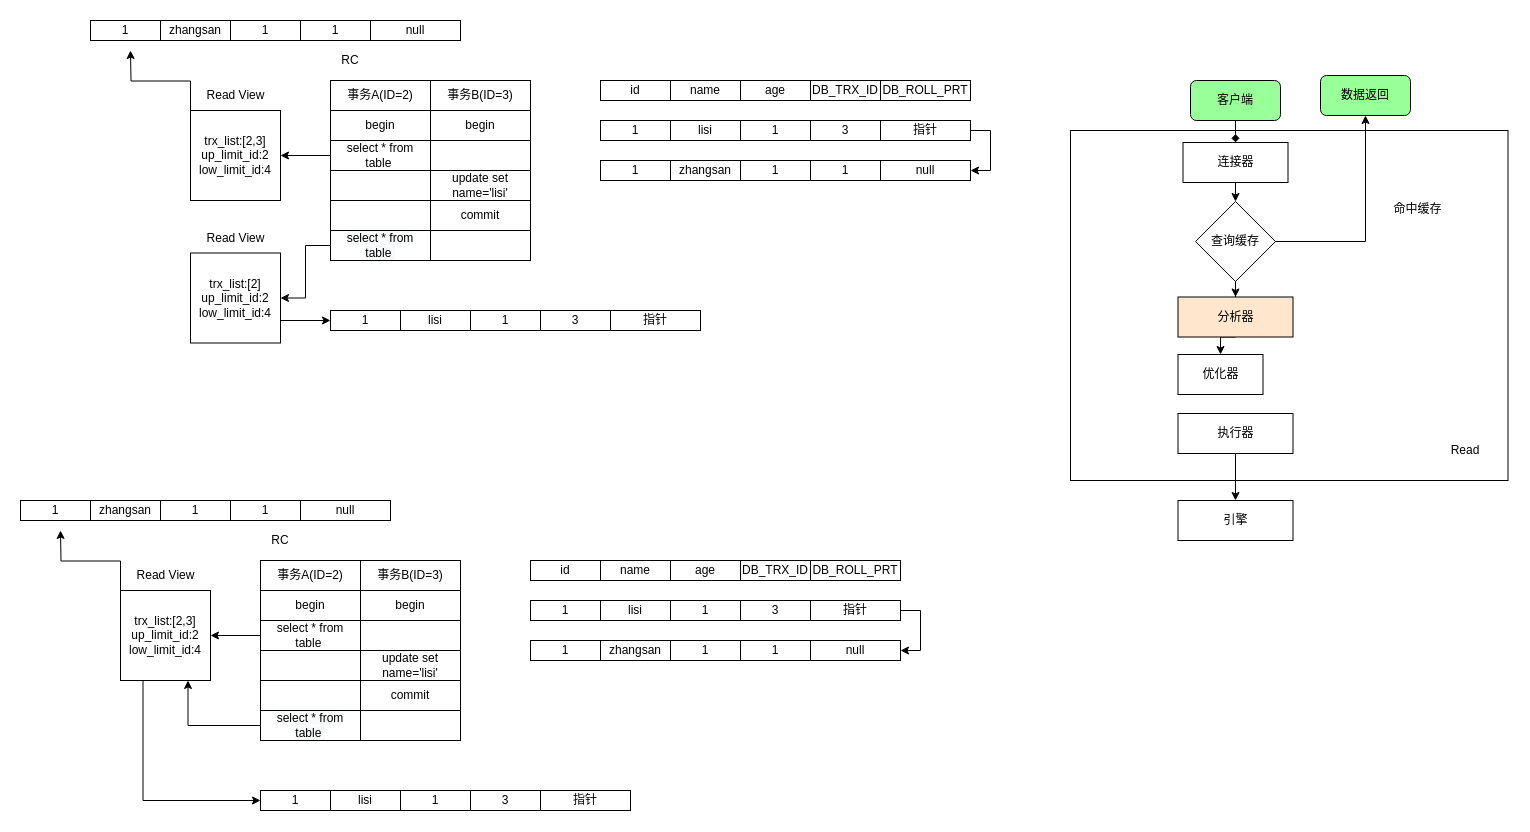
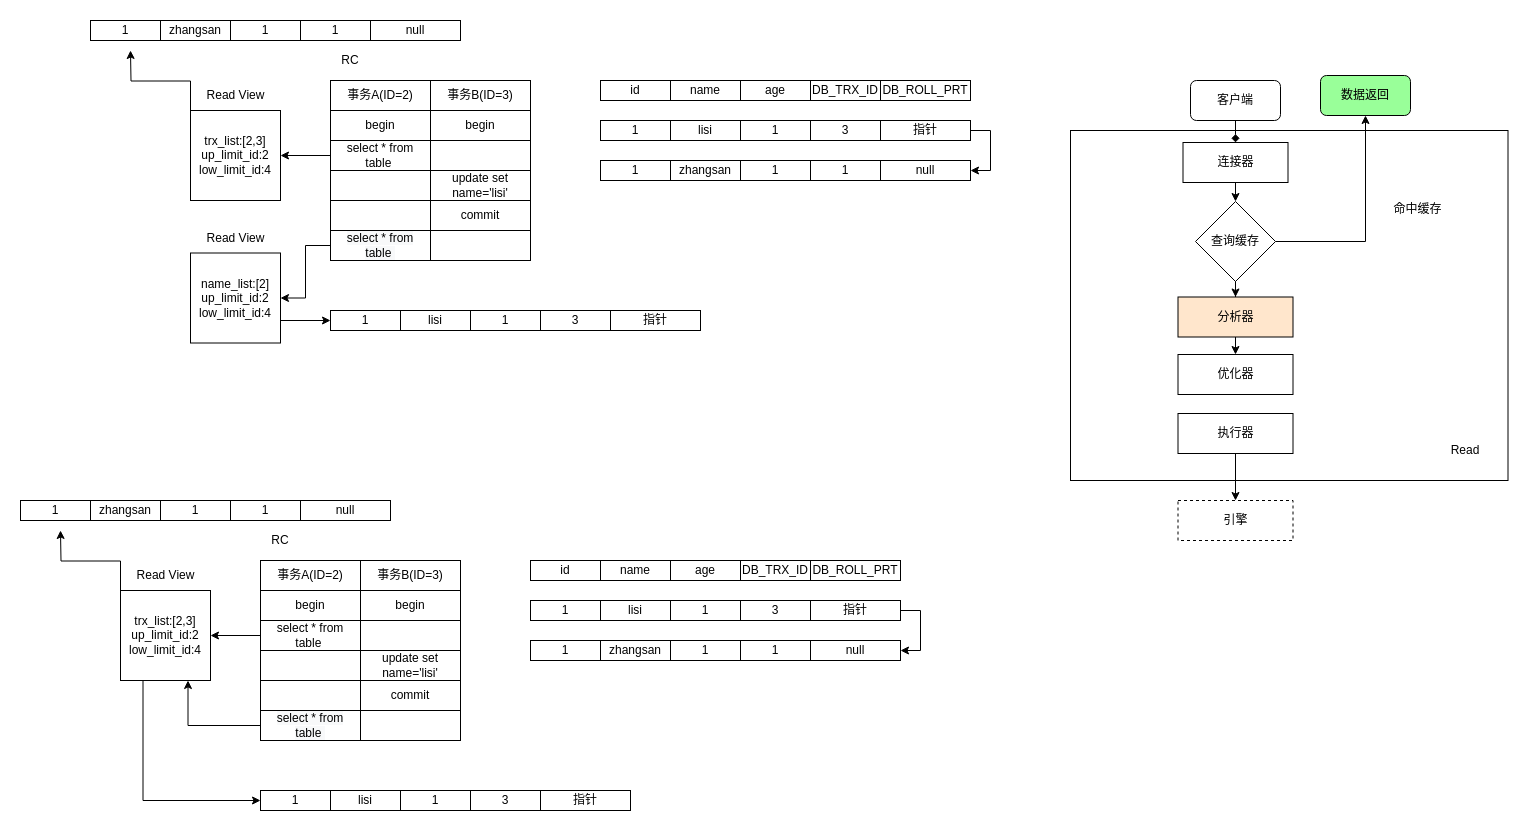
(1236, 101) -> (1236, 101)
(236, 299) -> (236, 299)
(1221, 375) -> (1236, 375)
(1236, 521) -> (1236, 521)
